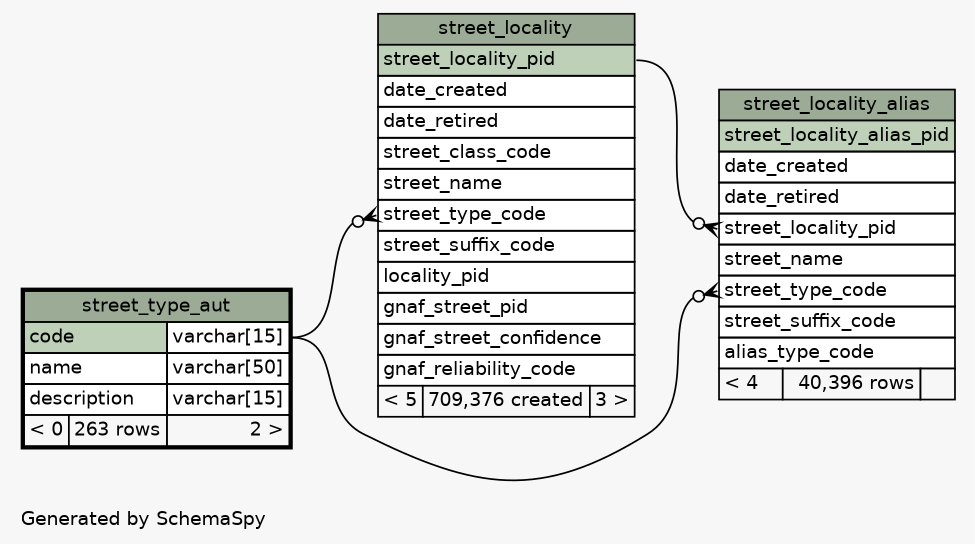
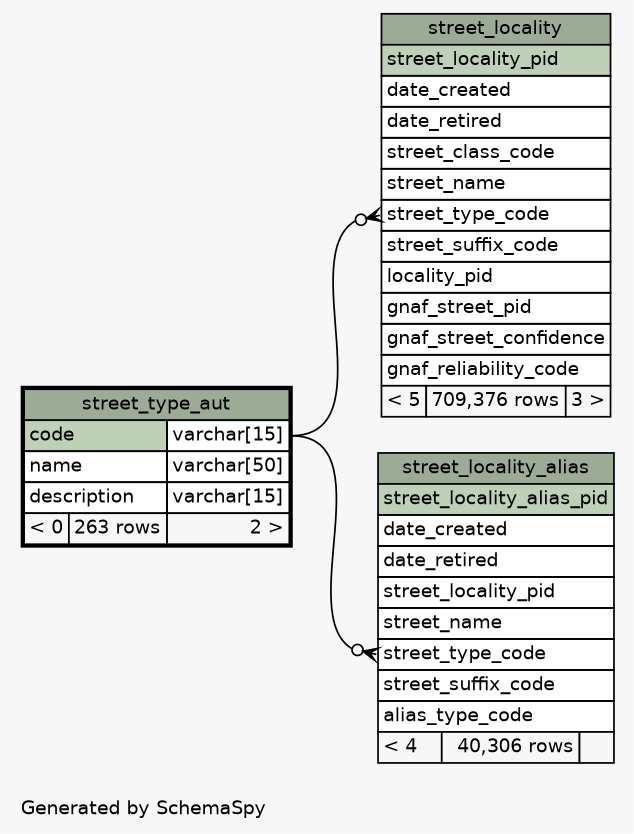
(677, 132) -> none
(857, 383) -> (516, 747)
(506, 400) -> (496, 400)
